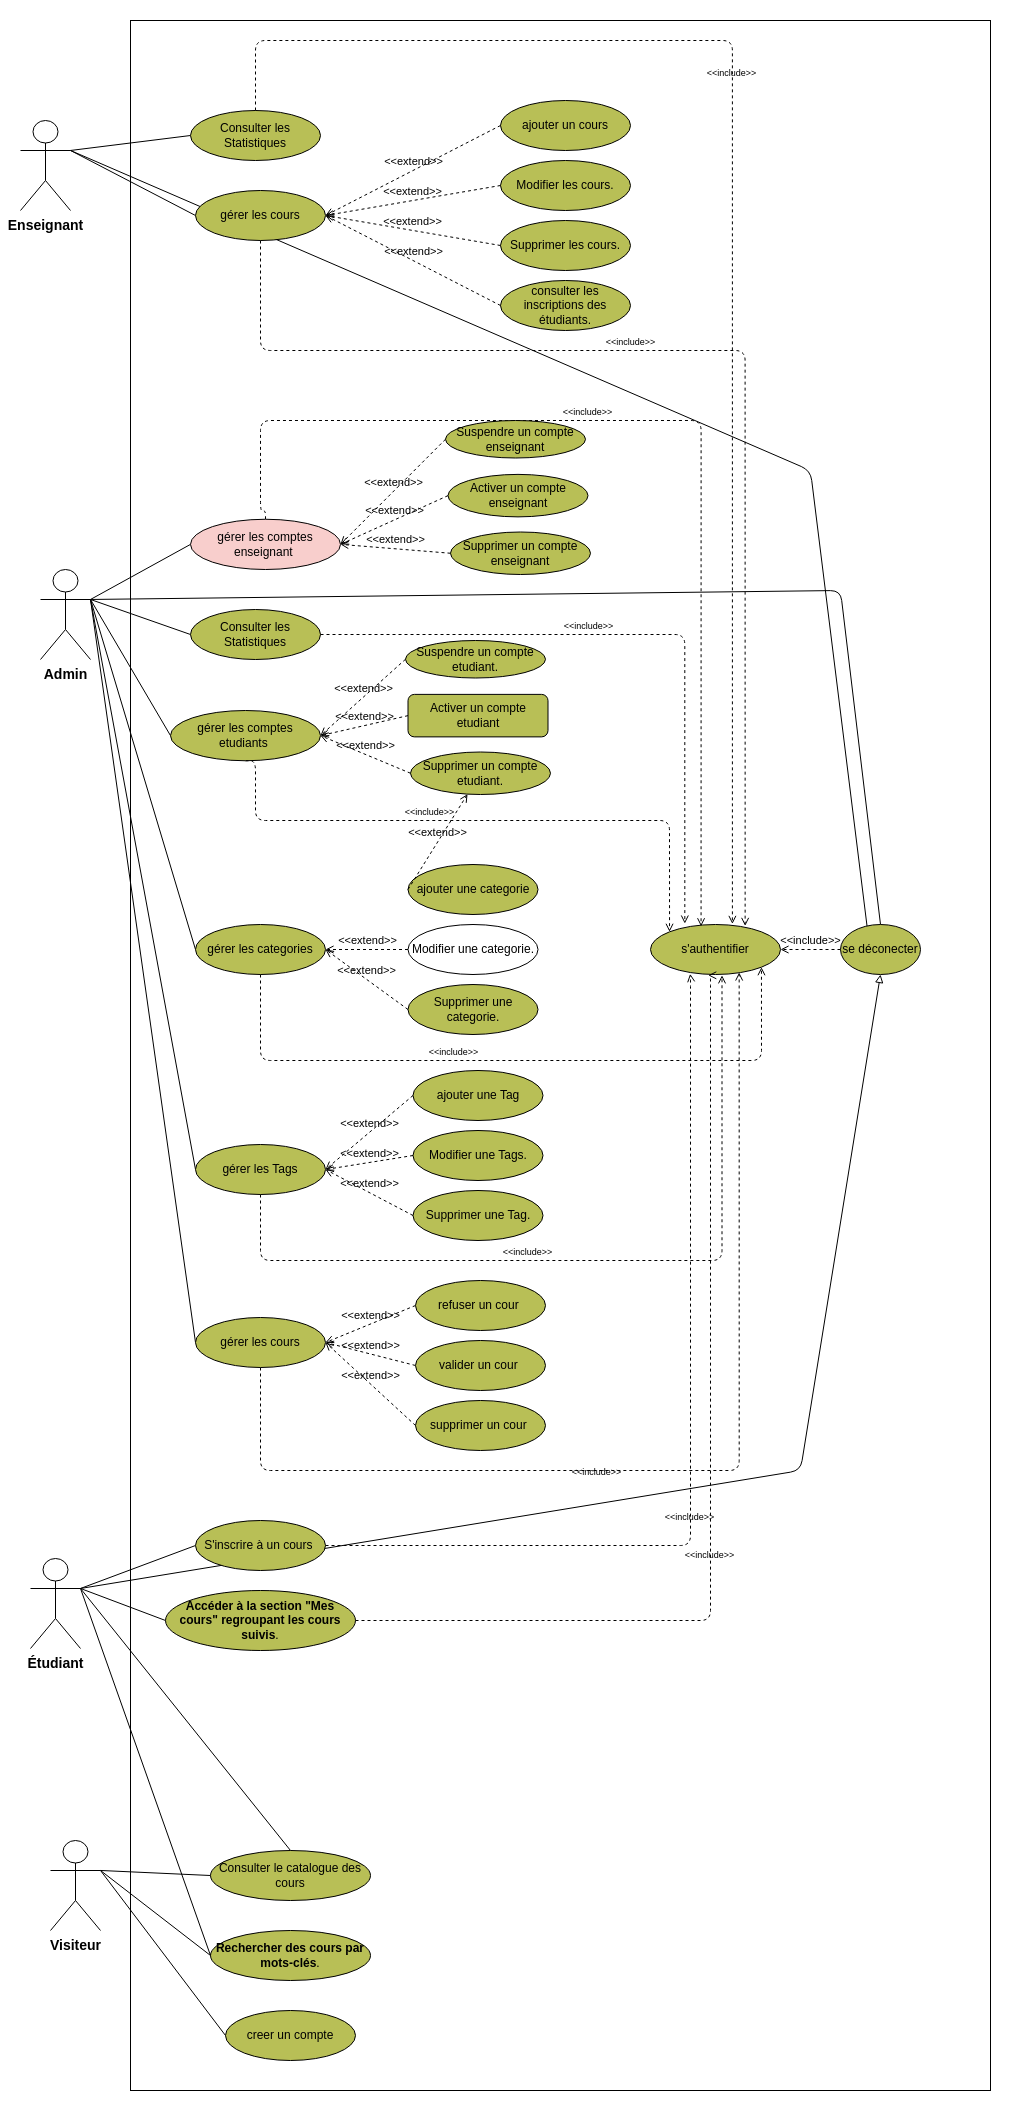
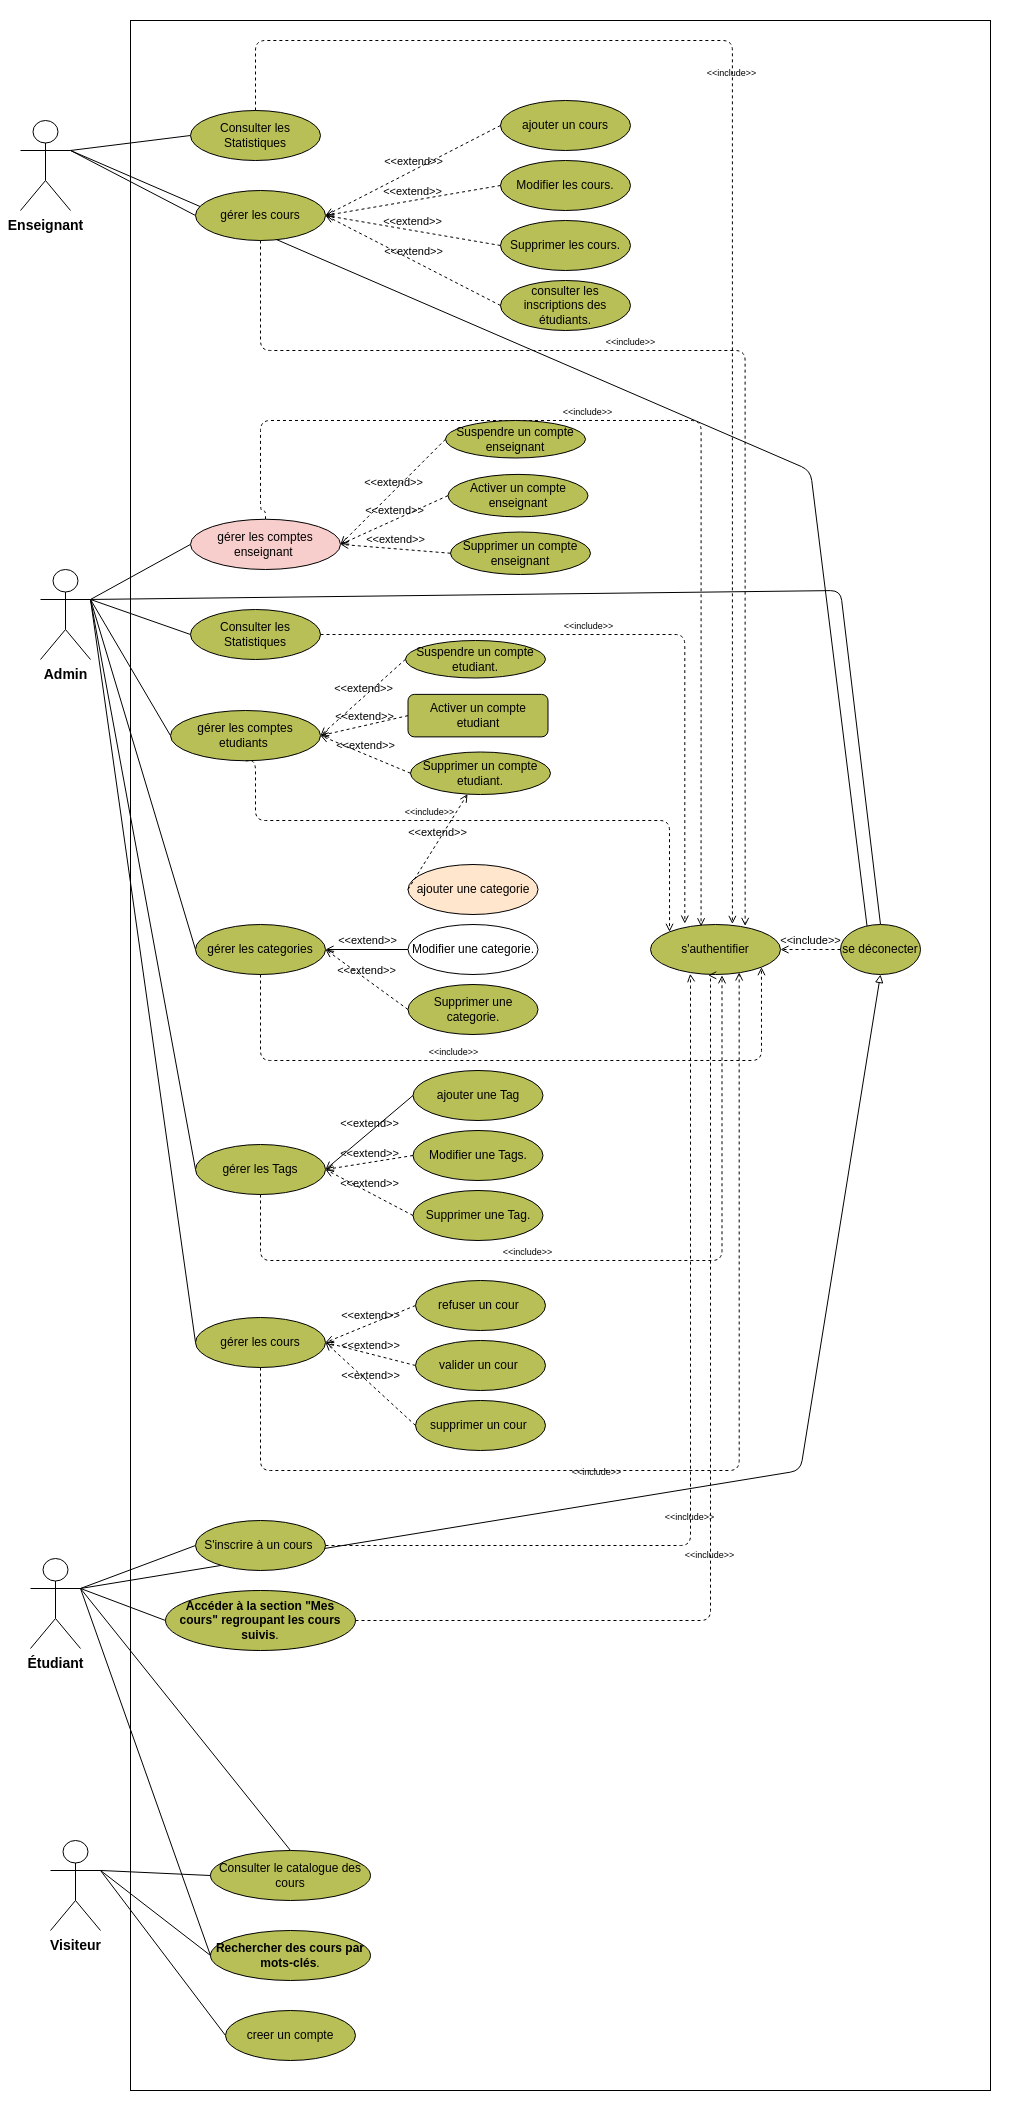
(473, 890) -> (473, 890)
(368, 950) -> (368, 950)
(371, 1131) -> (371, 1131)
